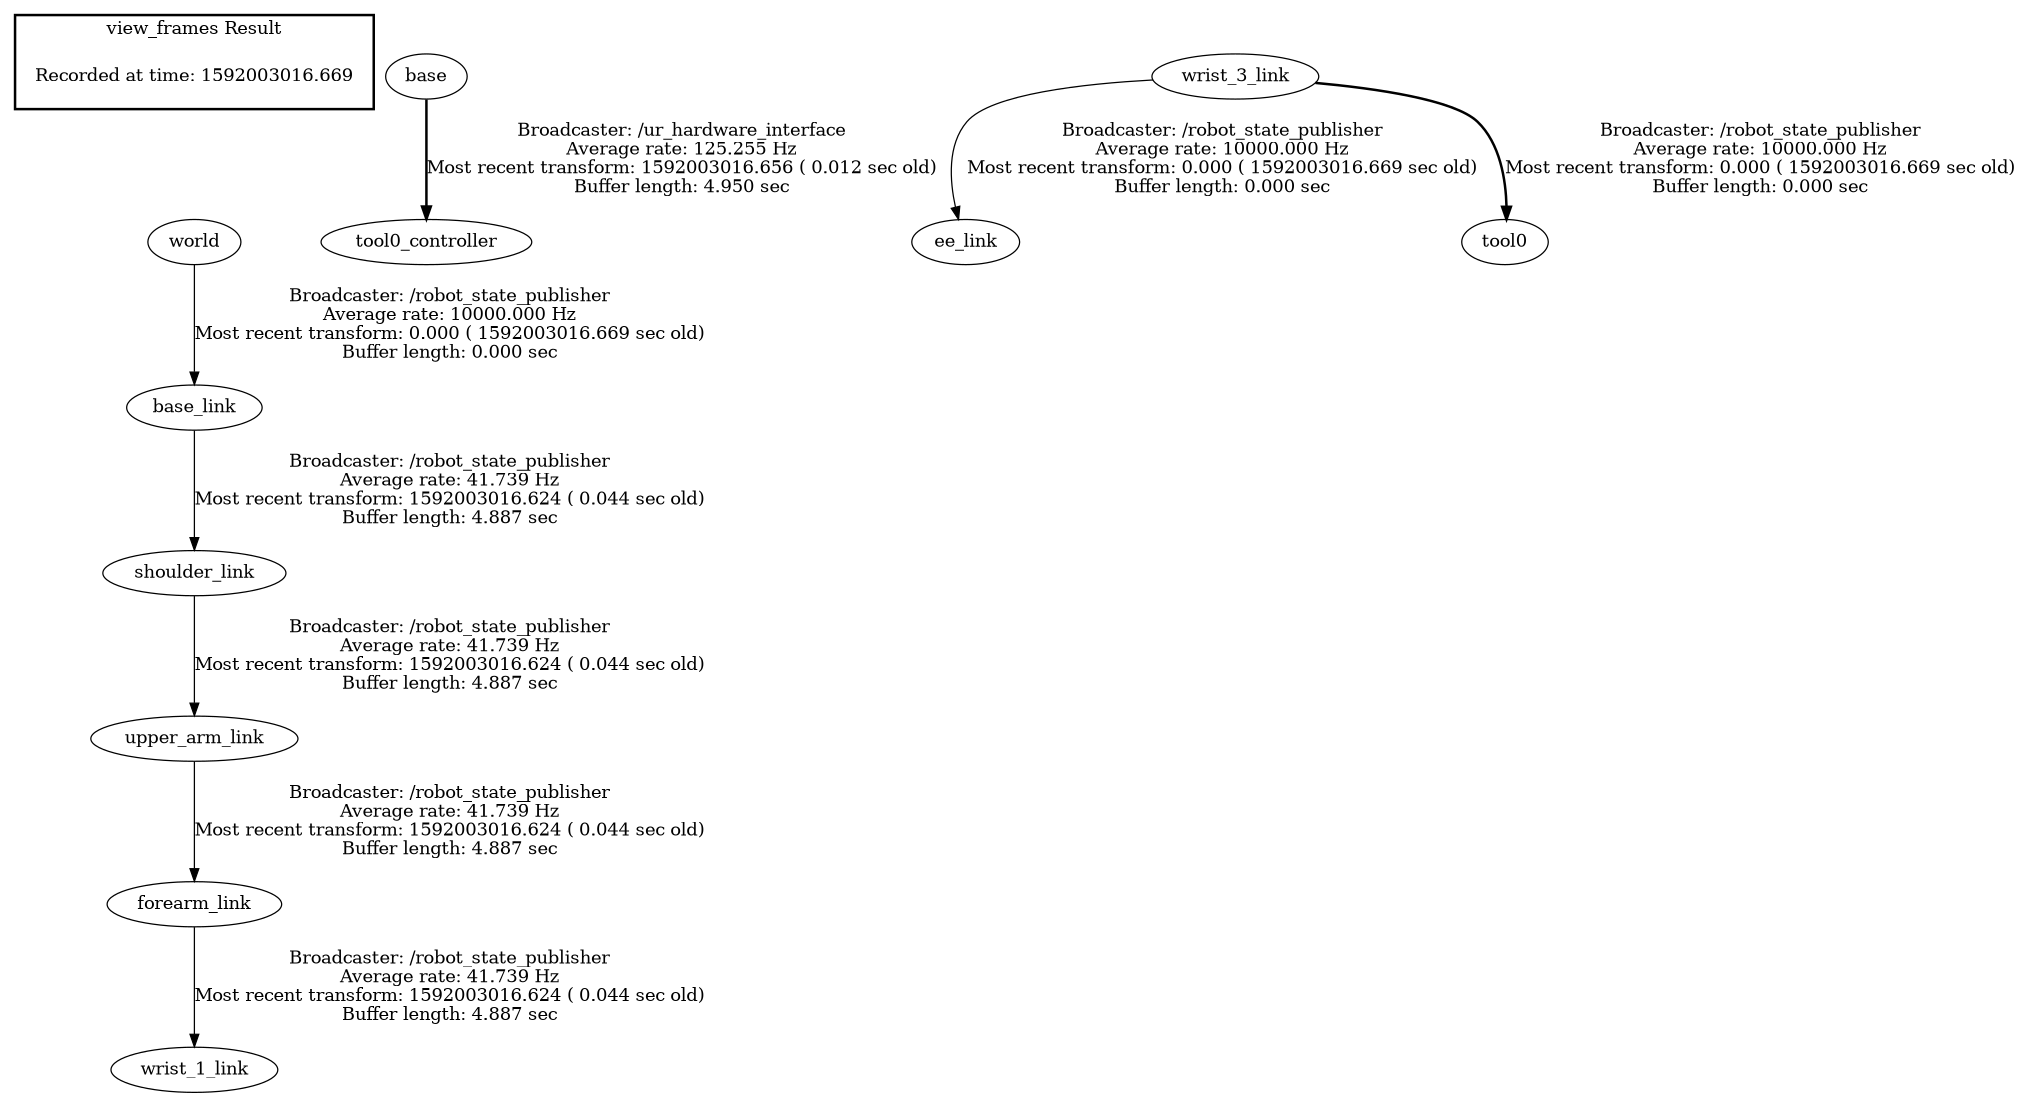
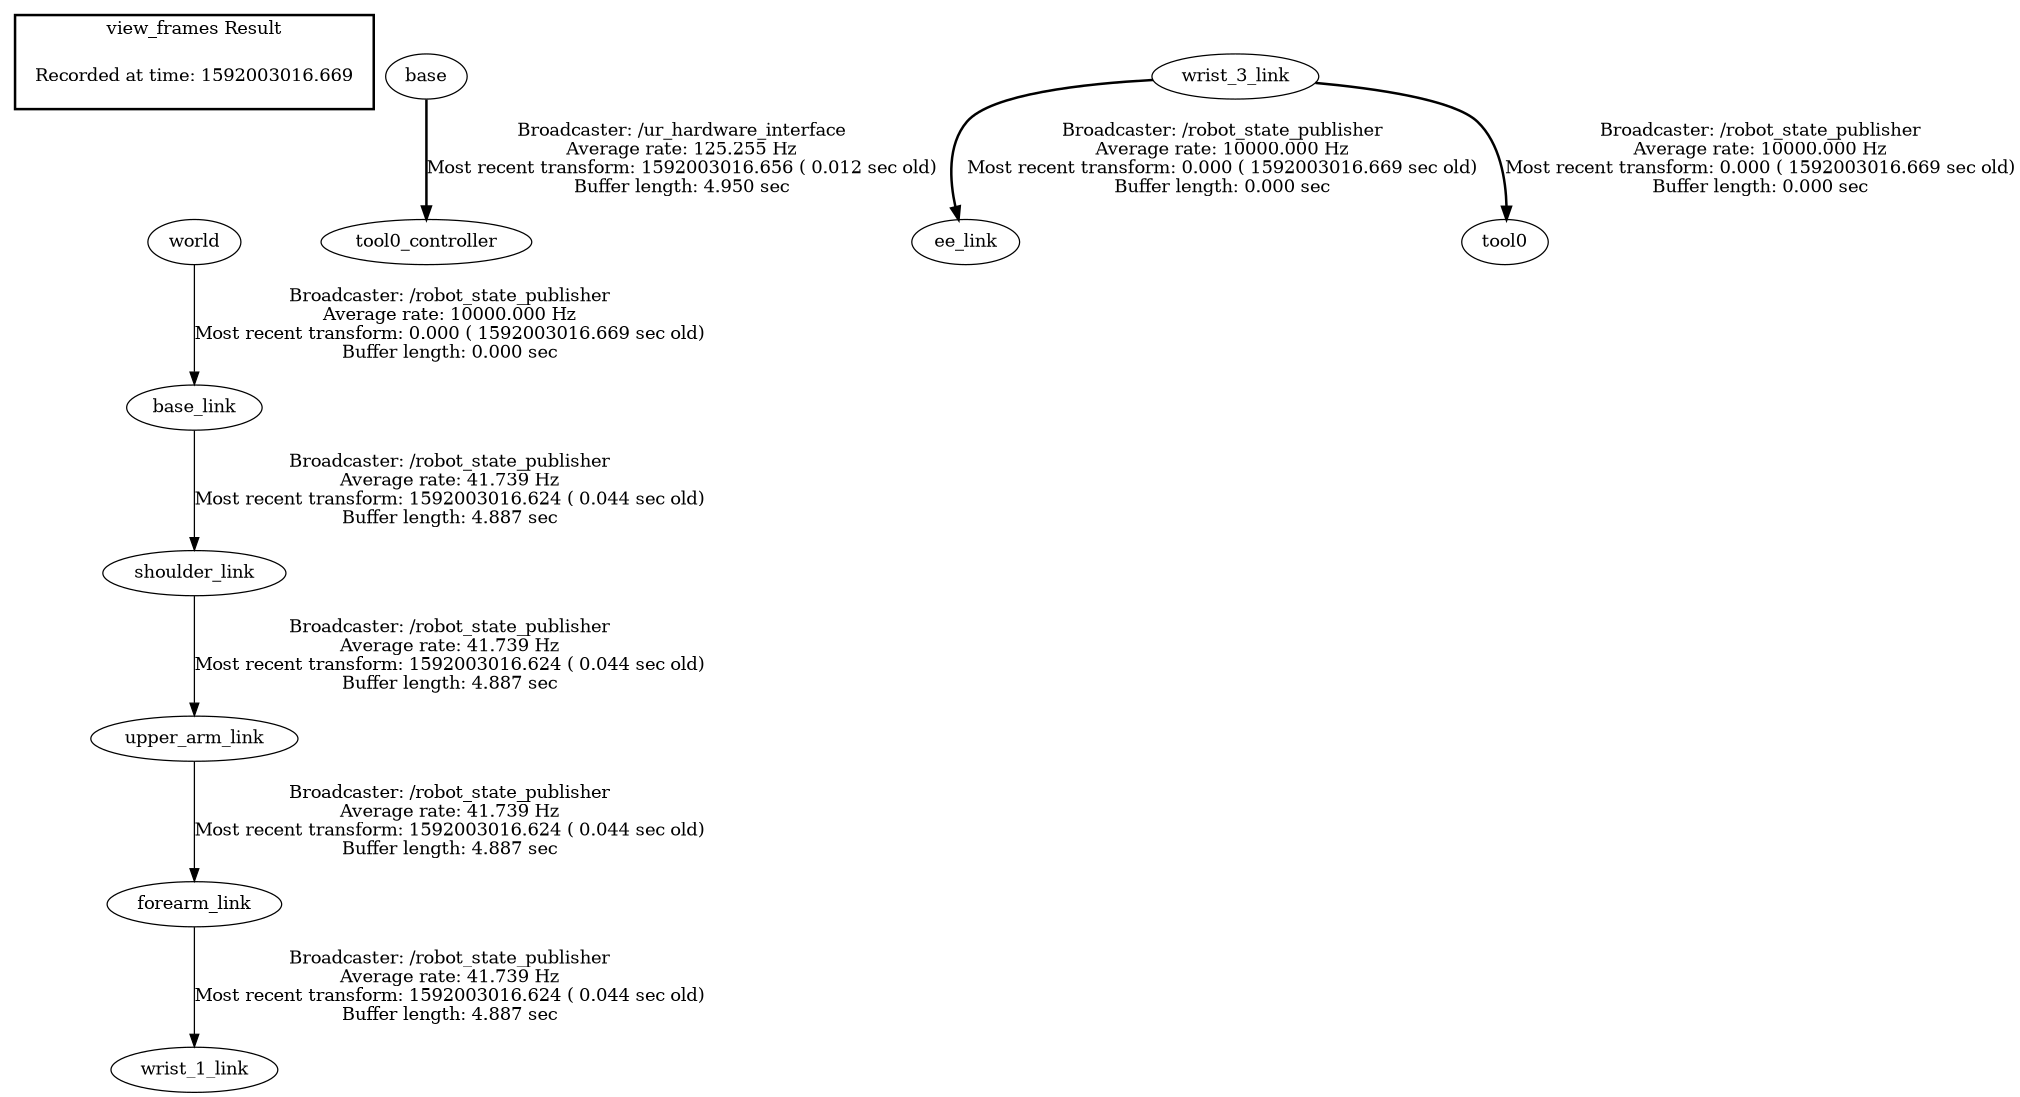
(1013, 99) -> (1013, 99)
